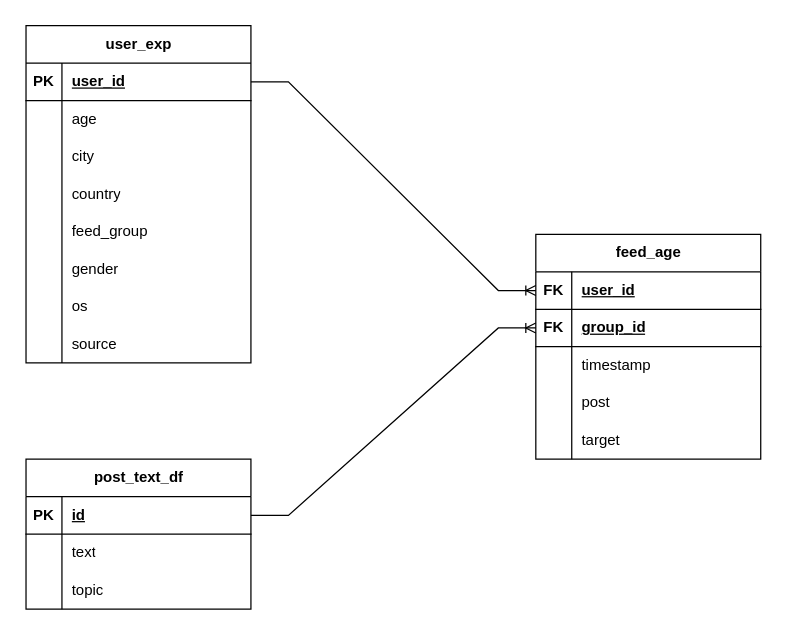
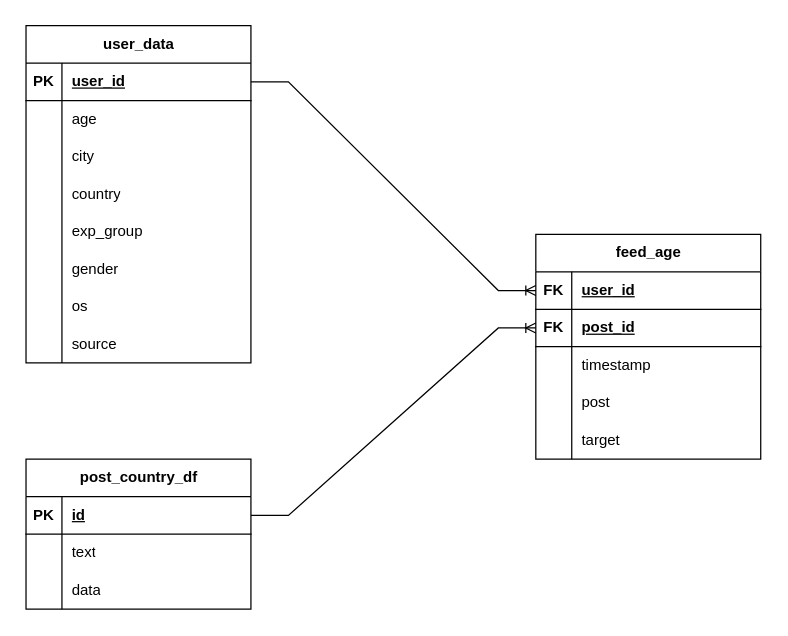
(139, 44) -> (139, 44)
(114, 232) -> (110, 232)
(614, 328) -> (609, 328)
(139, 478) -> (139, 478)
(91, 591) -> (89, 591)
